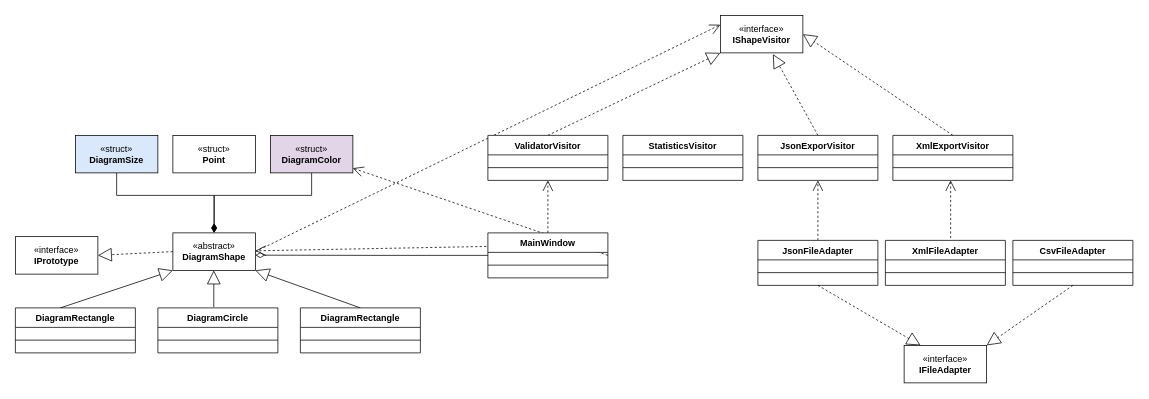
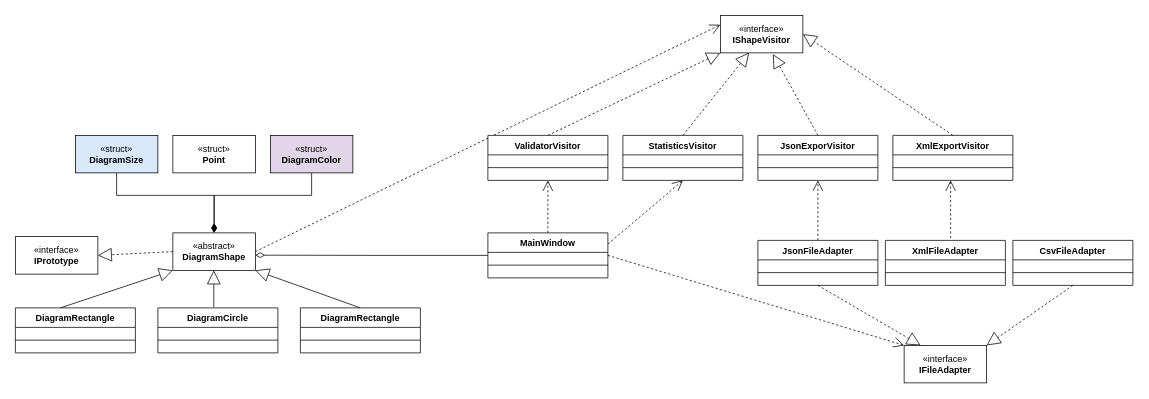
none -> (712, 99)
(447, 201) -> (756, 300)
(372, 249) -> (644, 213)
